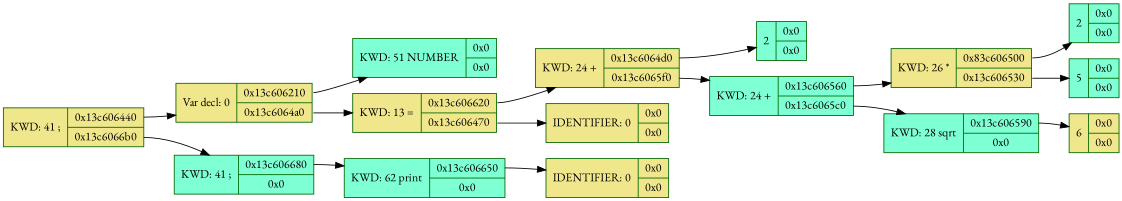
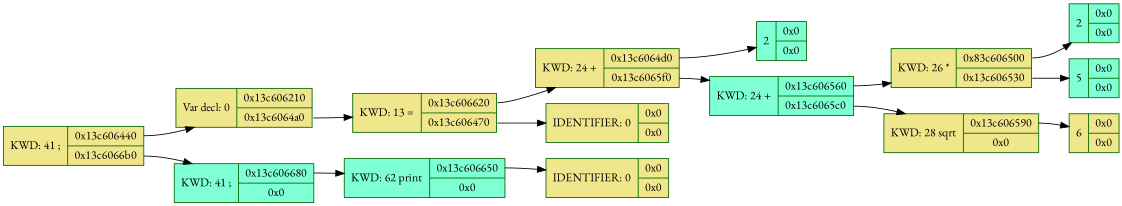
(425, 58) -> none
(961, 133) -> (961, 133)
